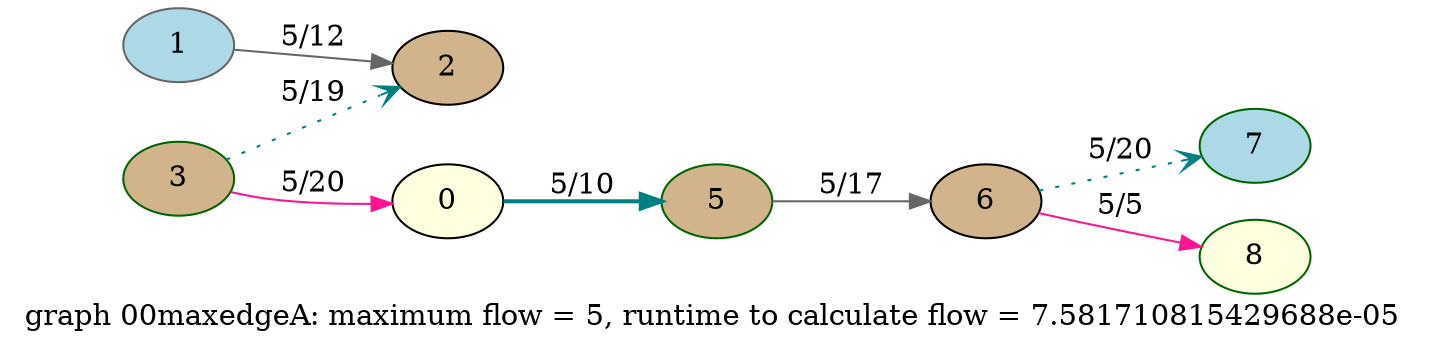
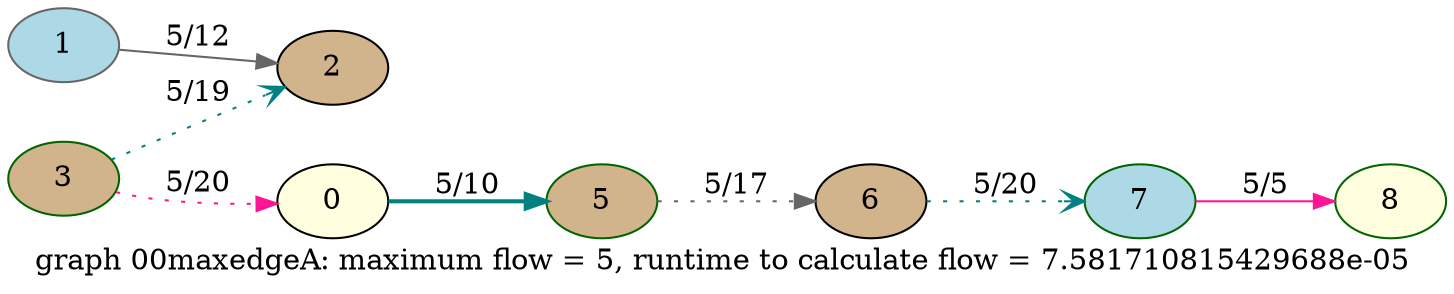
(841, 201) -> (726, 201)
(301, 202) -> (186, 202)
(1109, 228) -> (1255, 201)
